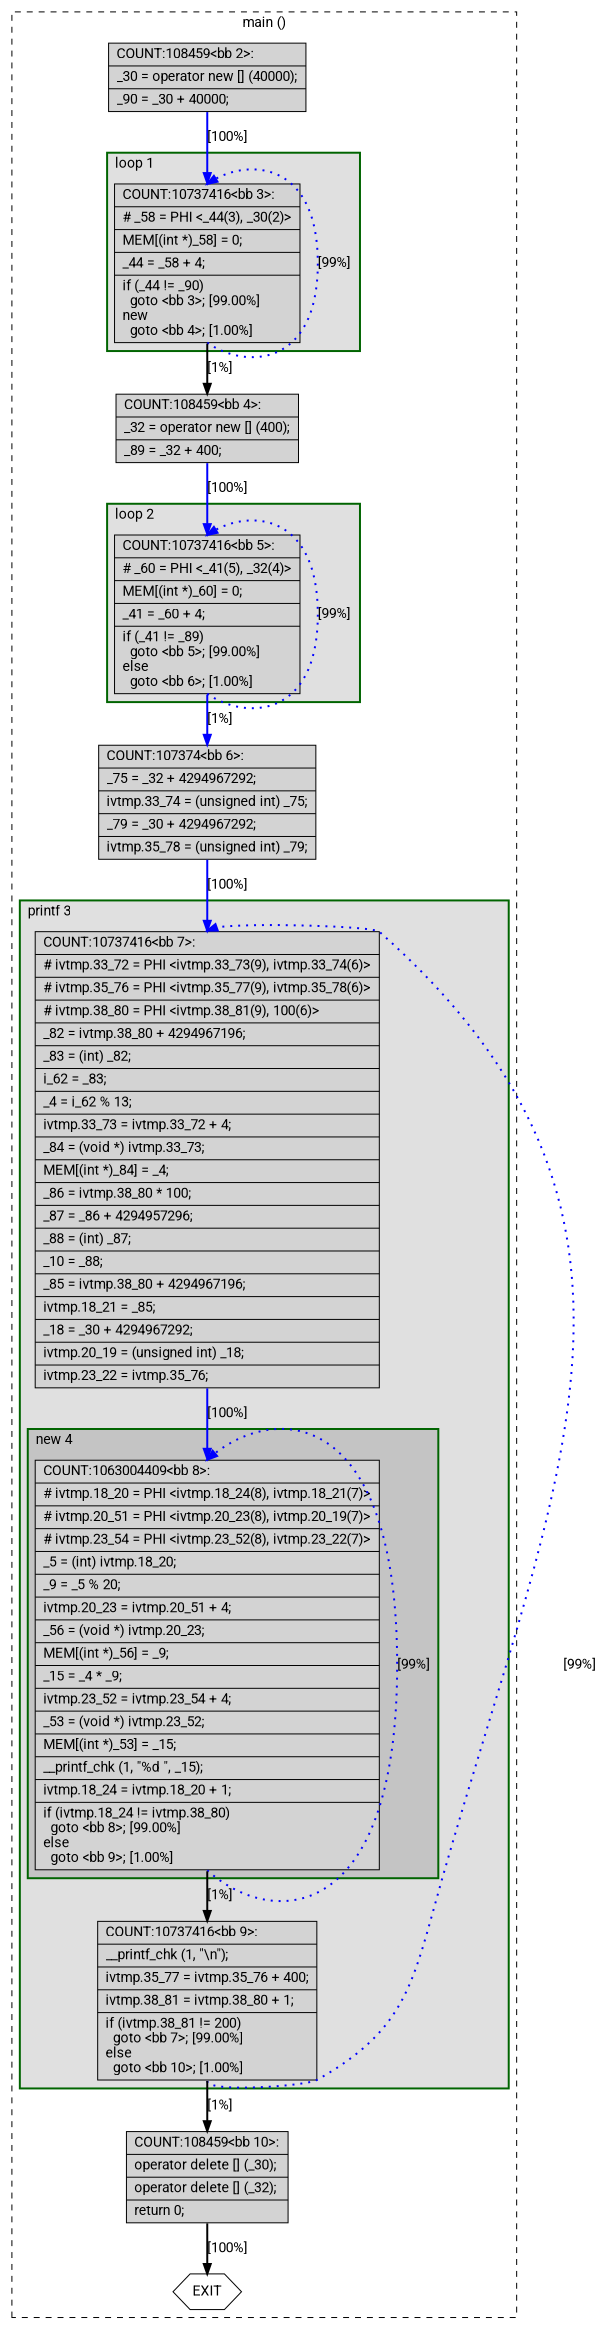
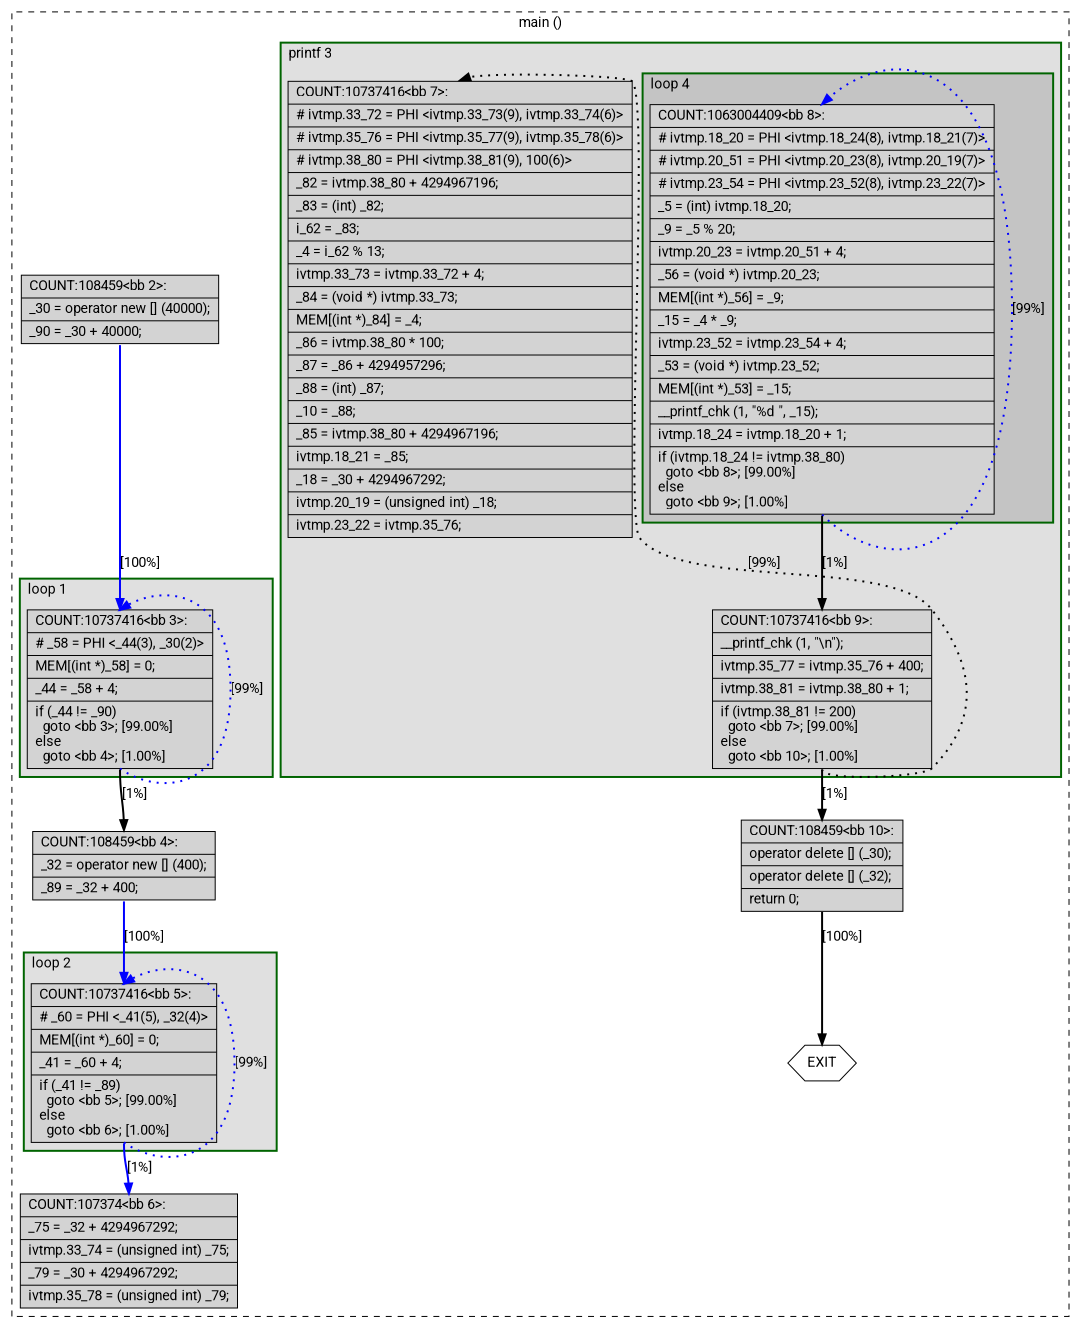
(135, 316) -> (49, 742)
(207, 890) -> none
(207, 1418) -> none
(54, 1440) -> (670, 85)
(555, 1480) -> (654, 548)
